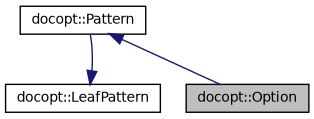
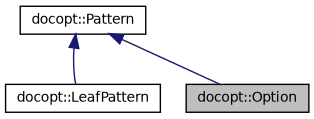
(92, 52) -> (74, 66)
